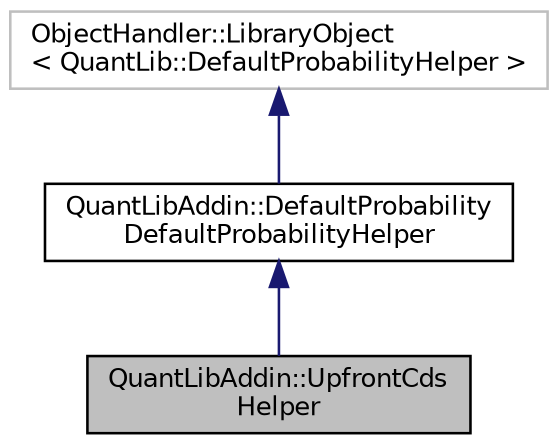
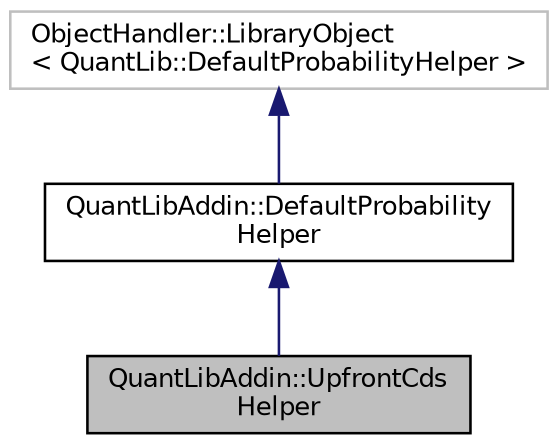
(279, 222) -> (279, 222)
